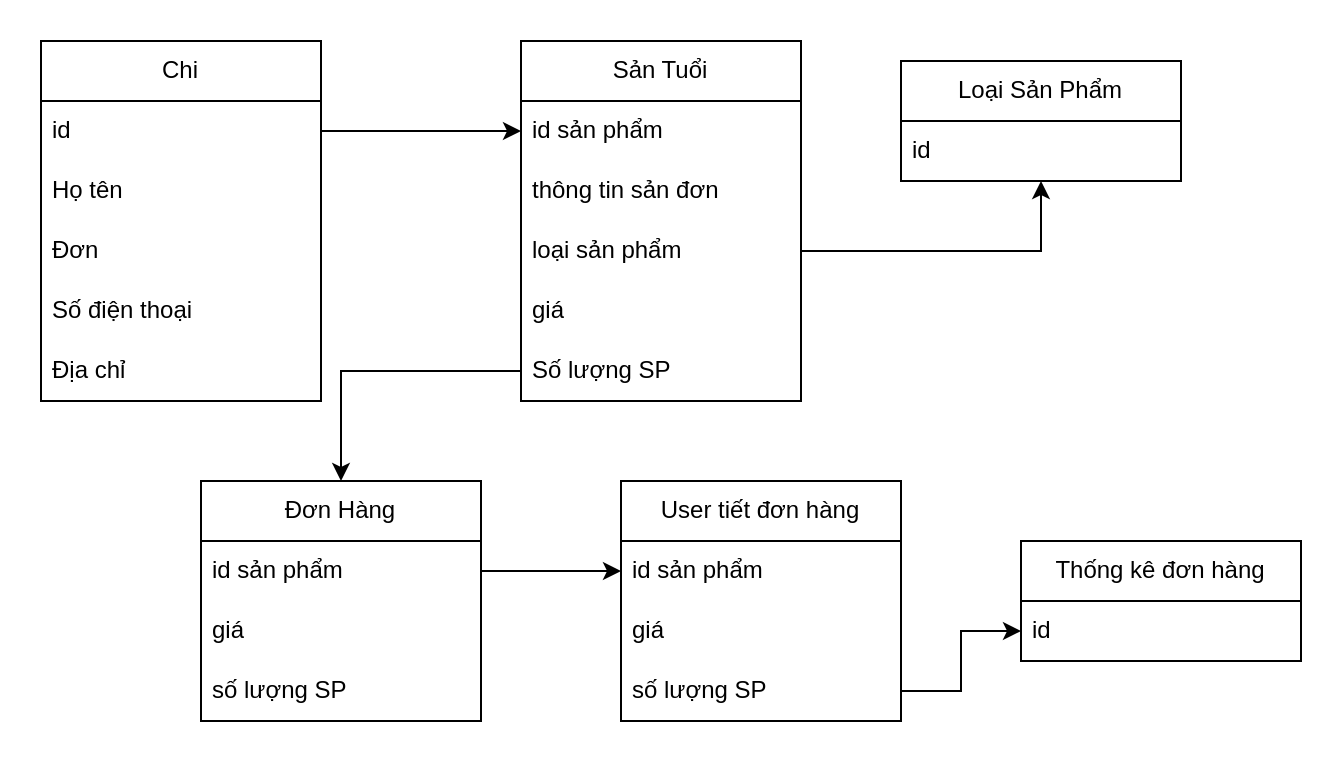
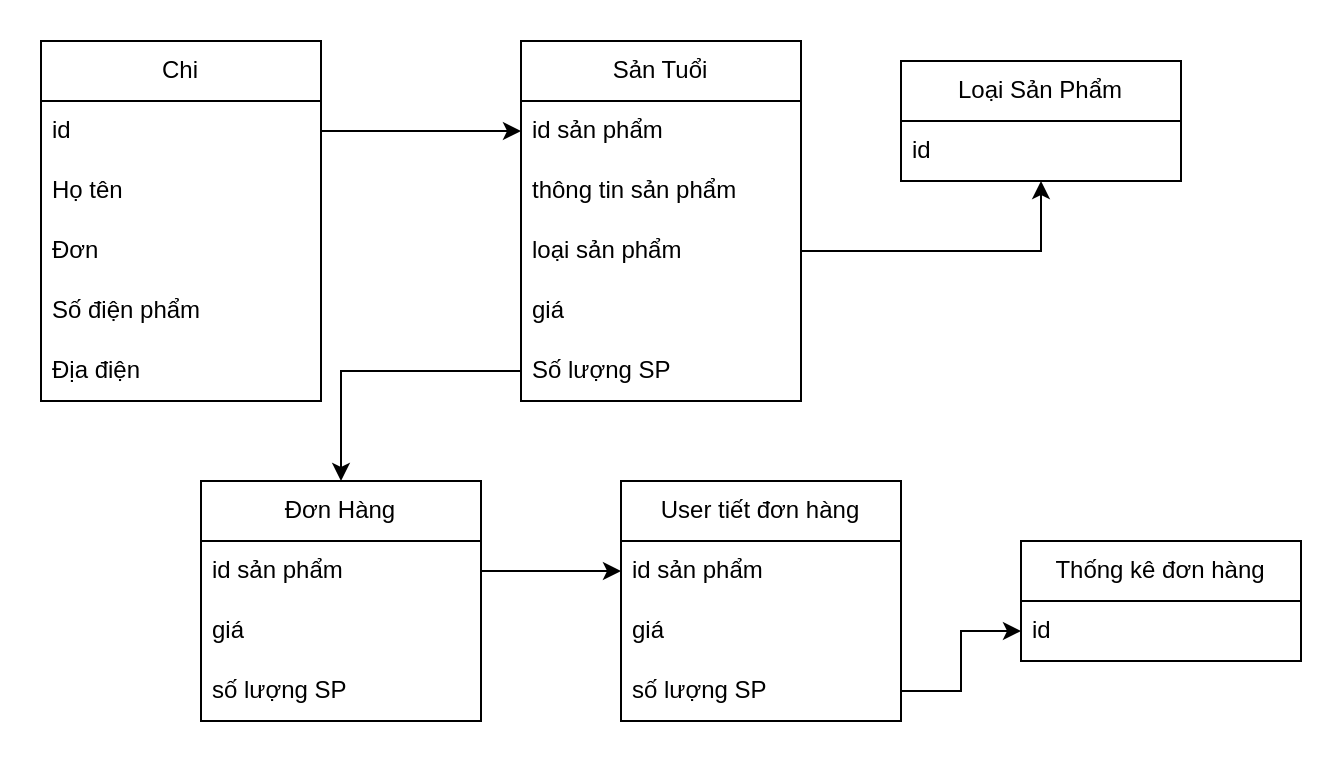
(635, 191) -> (641, 191)
(128, 311) -> (124, 311)
(97, 371) -> (101, 371)
